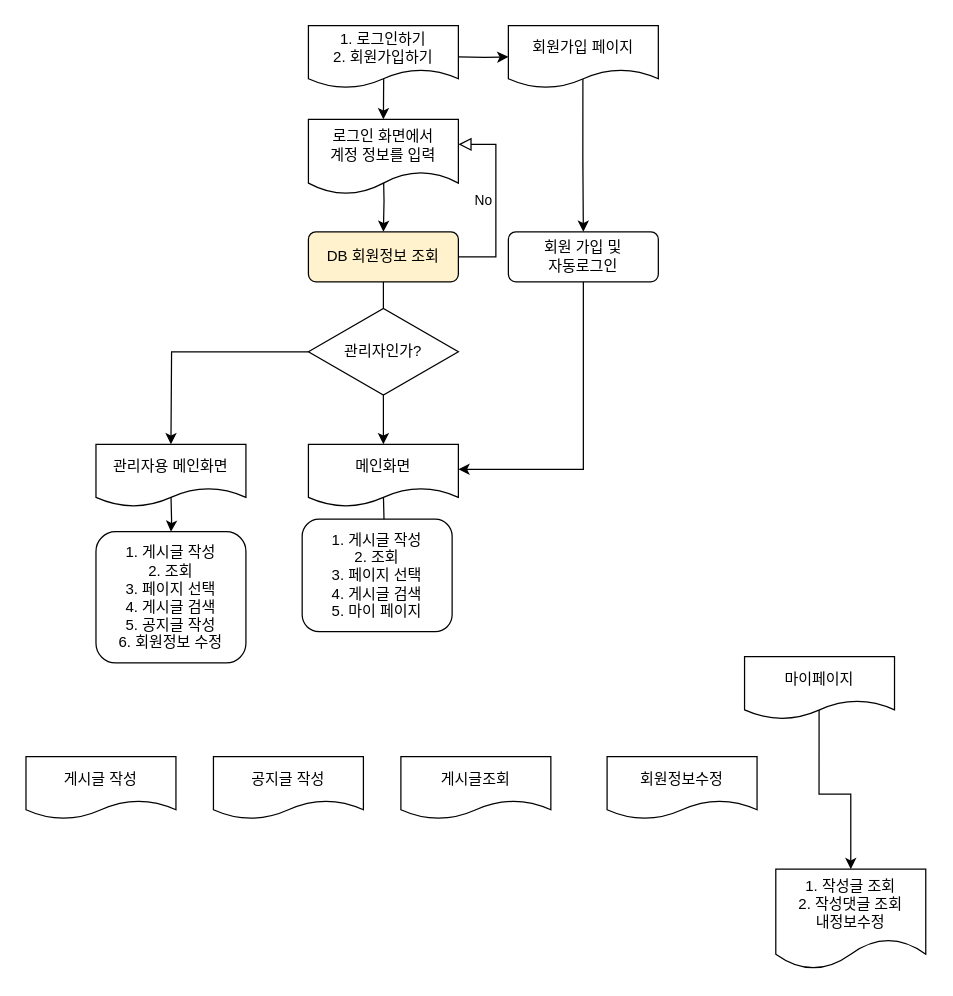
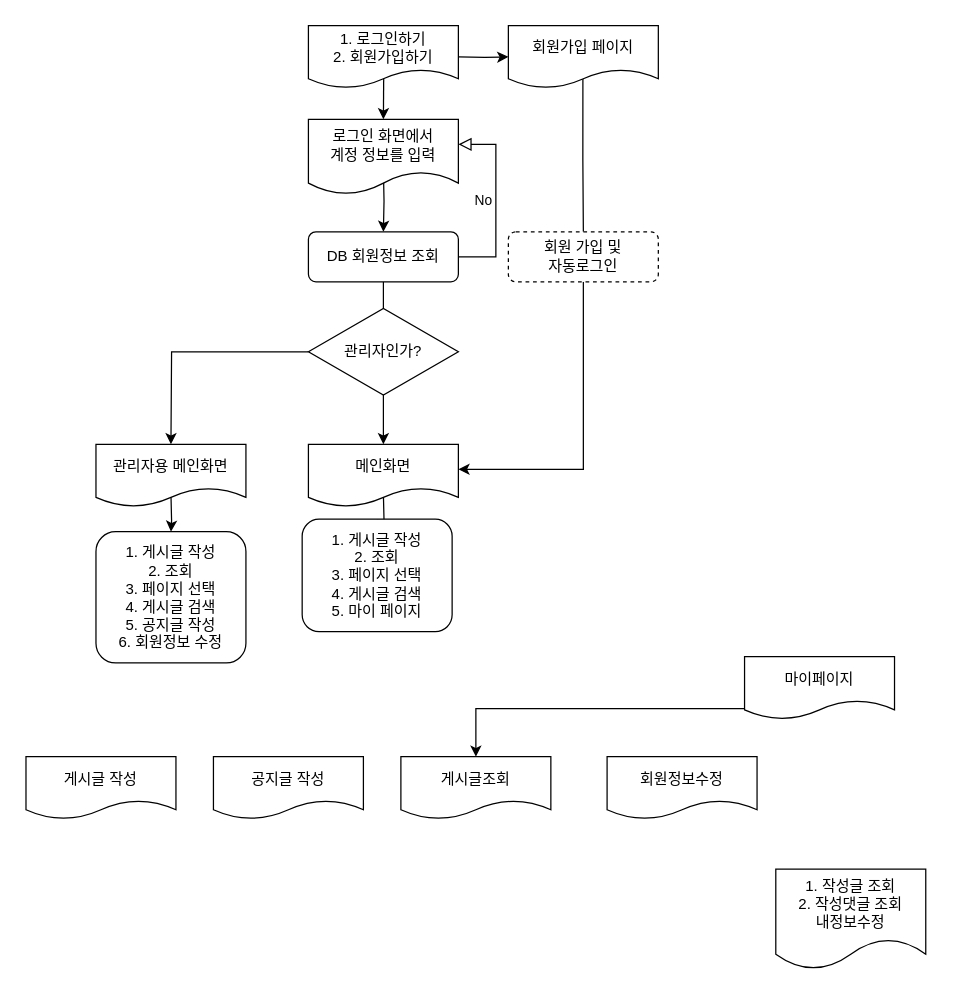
(583, 222) -> (583, 226)
(383, 257) -> (383, 257)
(583, 257) -> (583, 257)
(825, 794) -> (591, 709)
